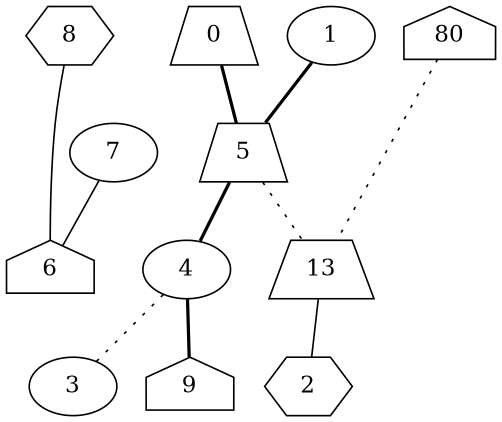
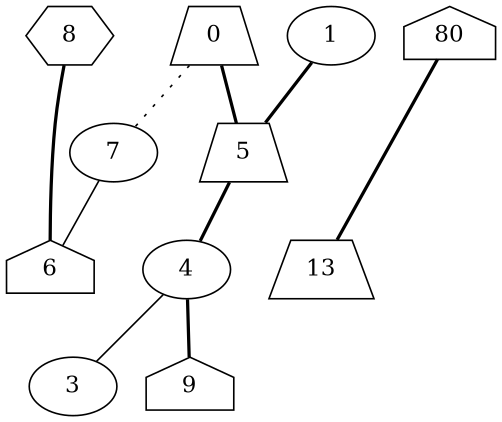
none -> (162, 96)
(387, 150) -> (387, 150)
(53, 152) -> (53, 152)
(283, 211) -> none
(130, 328) -> (130, 328)
(308, 386) -> none
